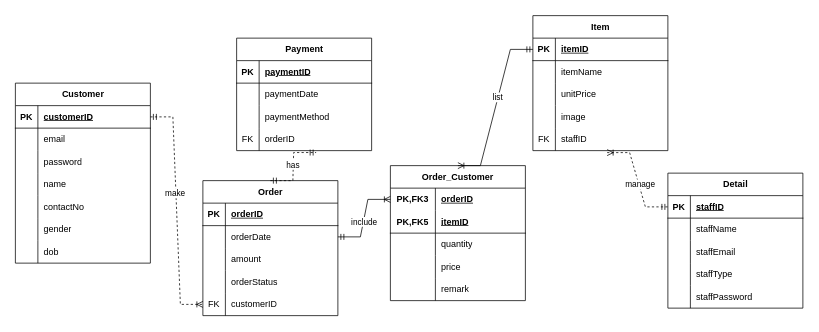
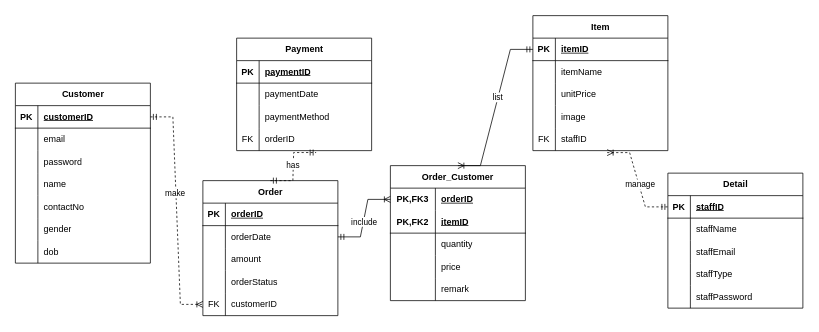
(413, 222) -> (413, 222)
